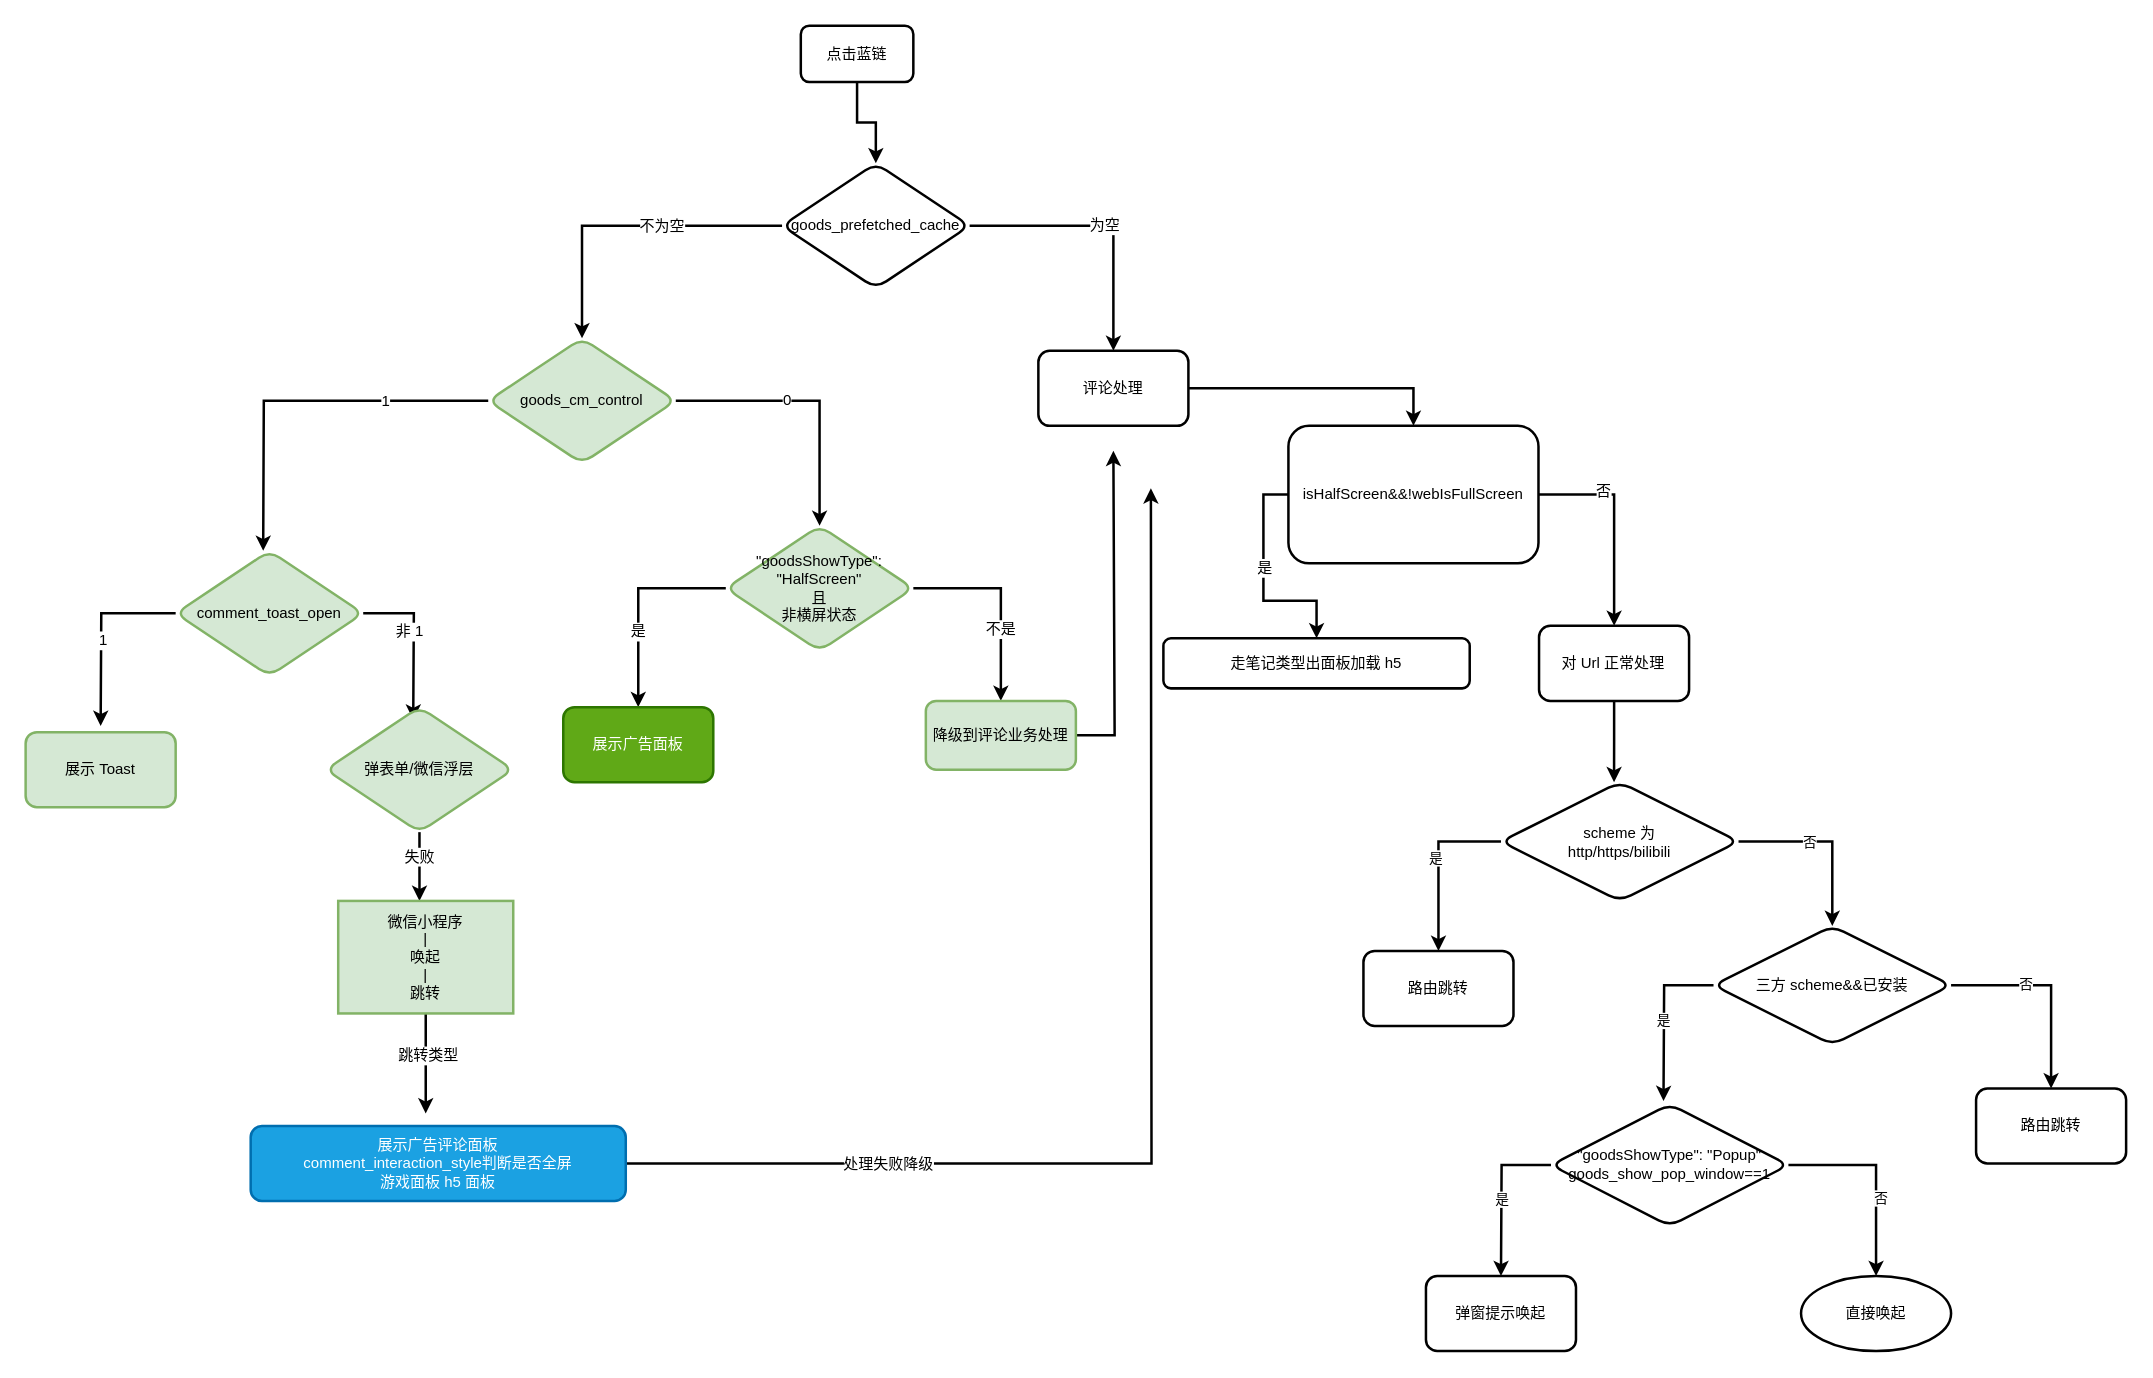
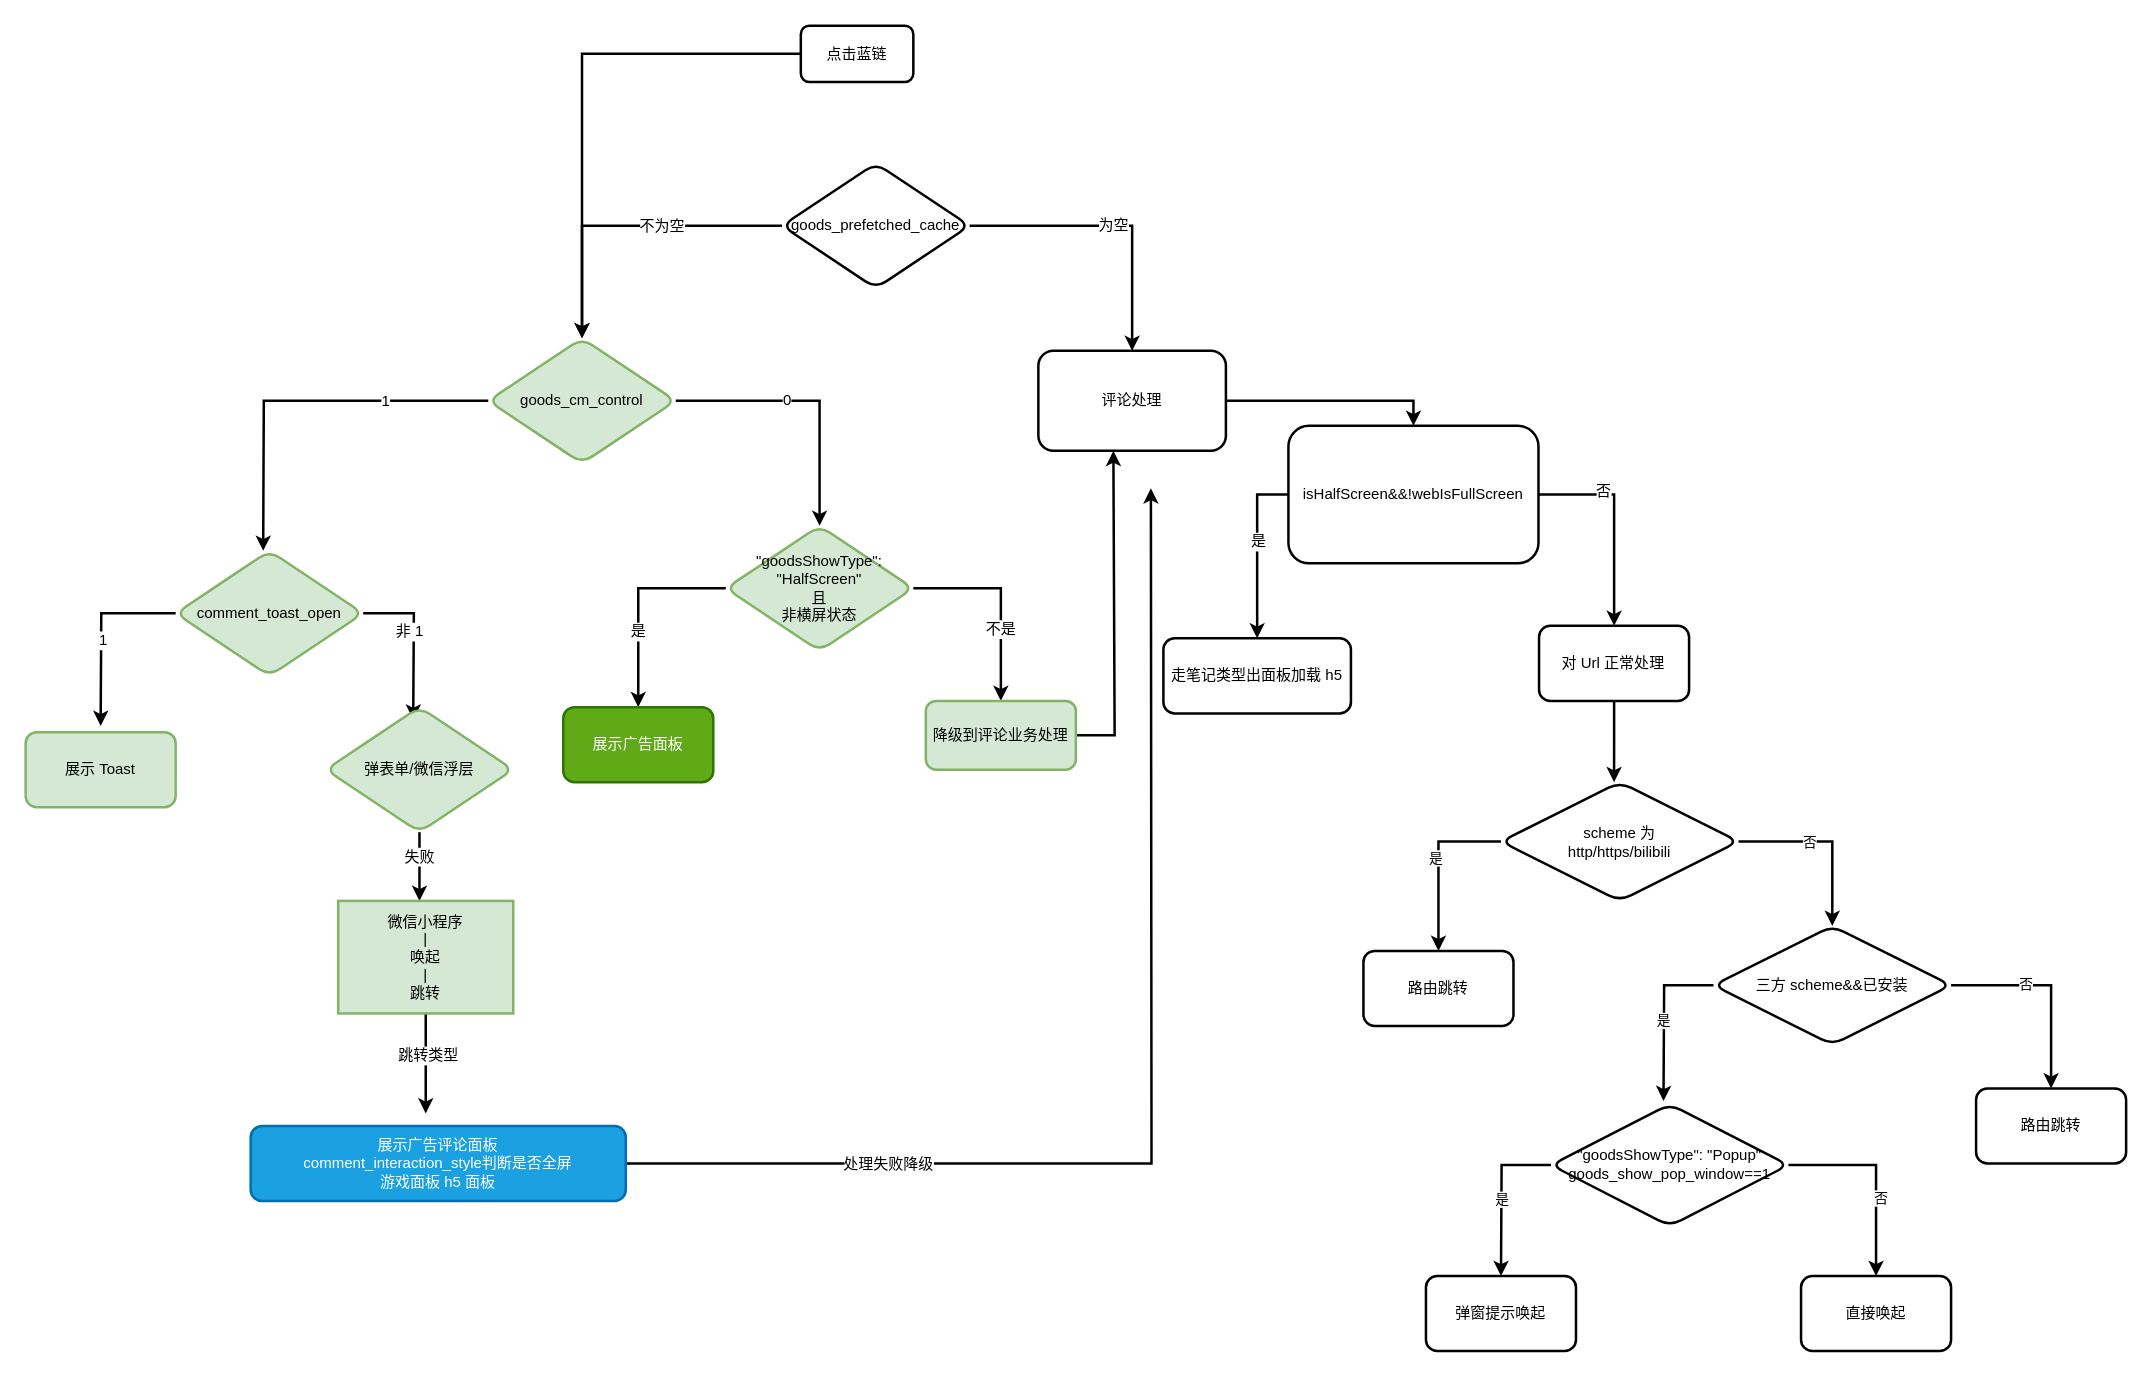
(861, 123) -> (607, 54)
(1113, 388) -> (1132, 401)
(1316, 663) -> (1257, 676)
(1876, 1313) -> (1876, 1313)
